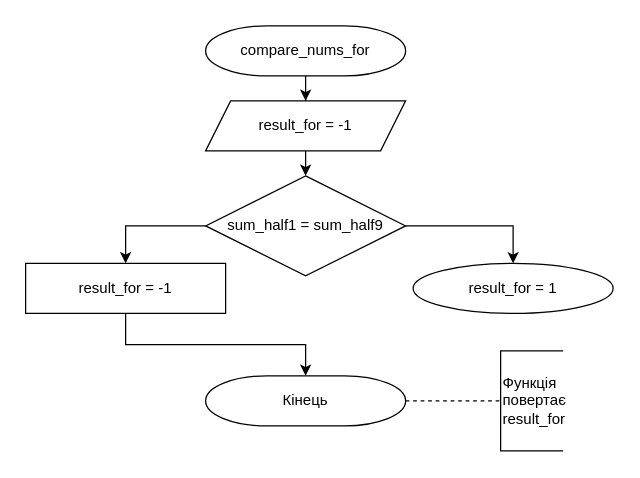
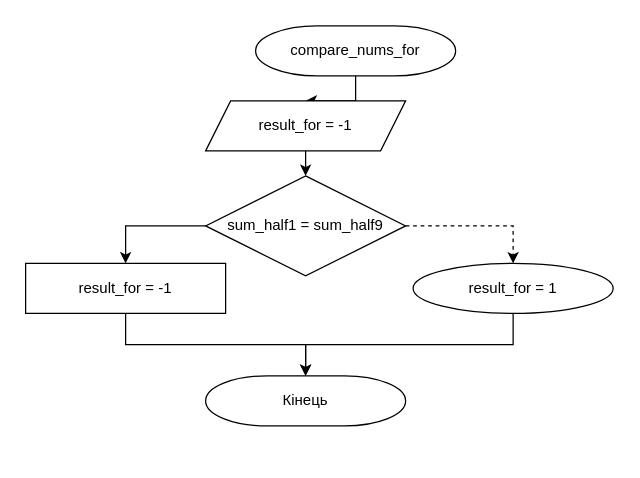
(306, 51) -> (356, 51)
(474, 226) -> (474, 226)
none -> (426, 344)
(452, 401) -> none
(532, 401) -> none
